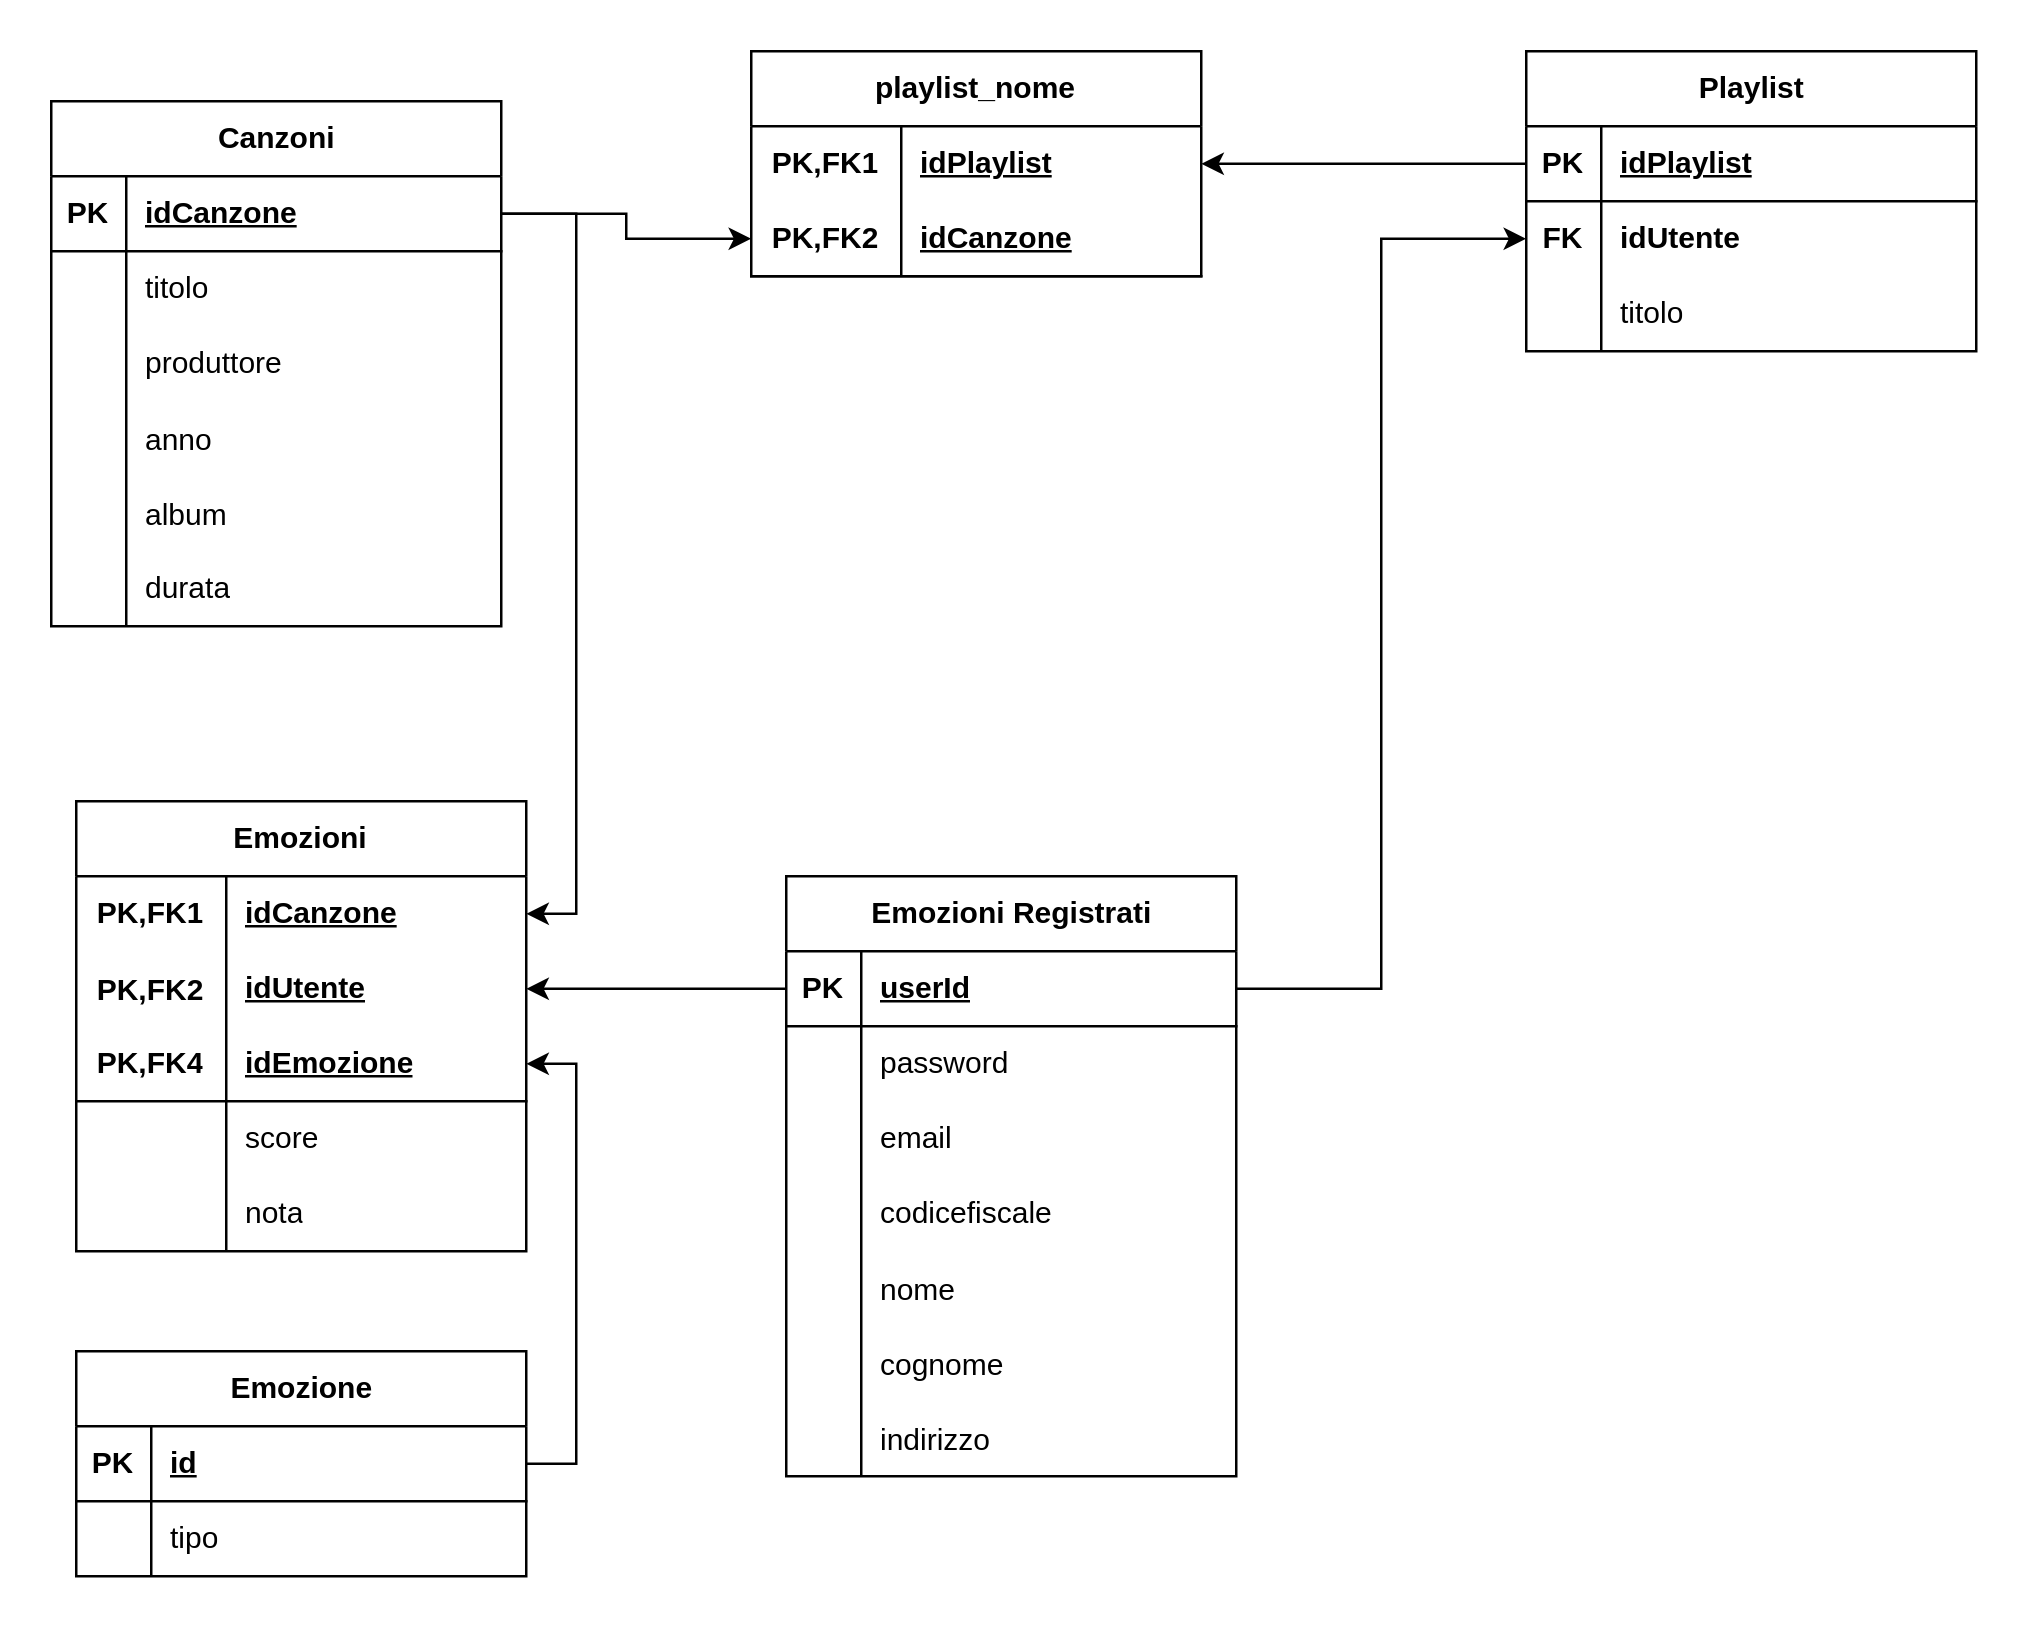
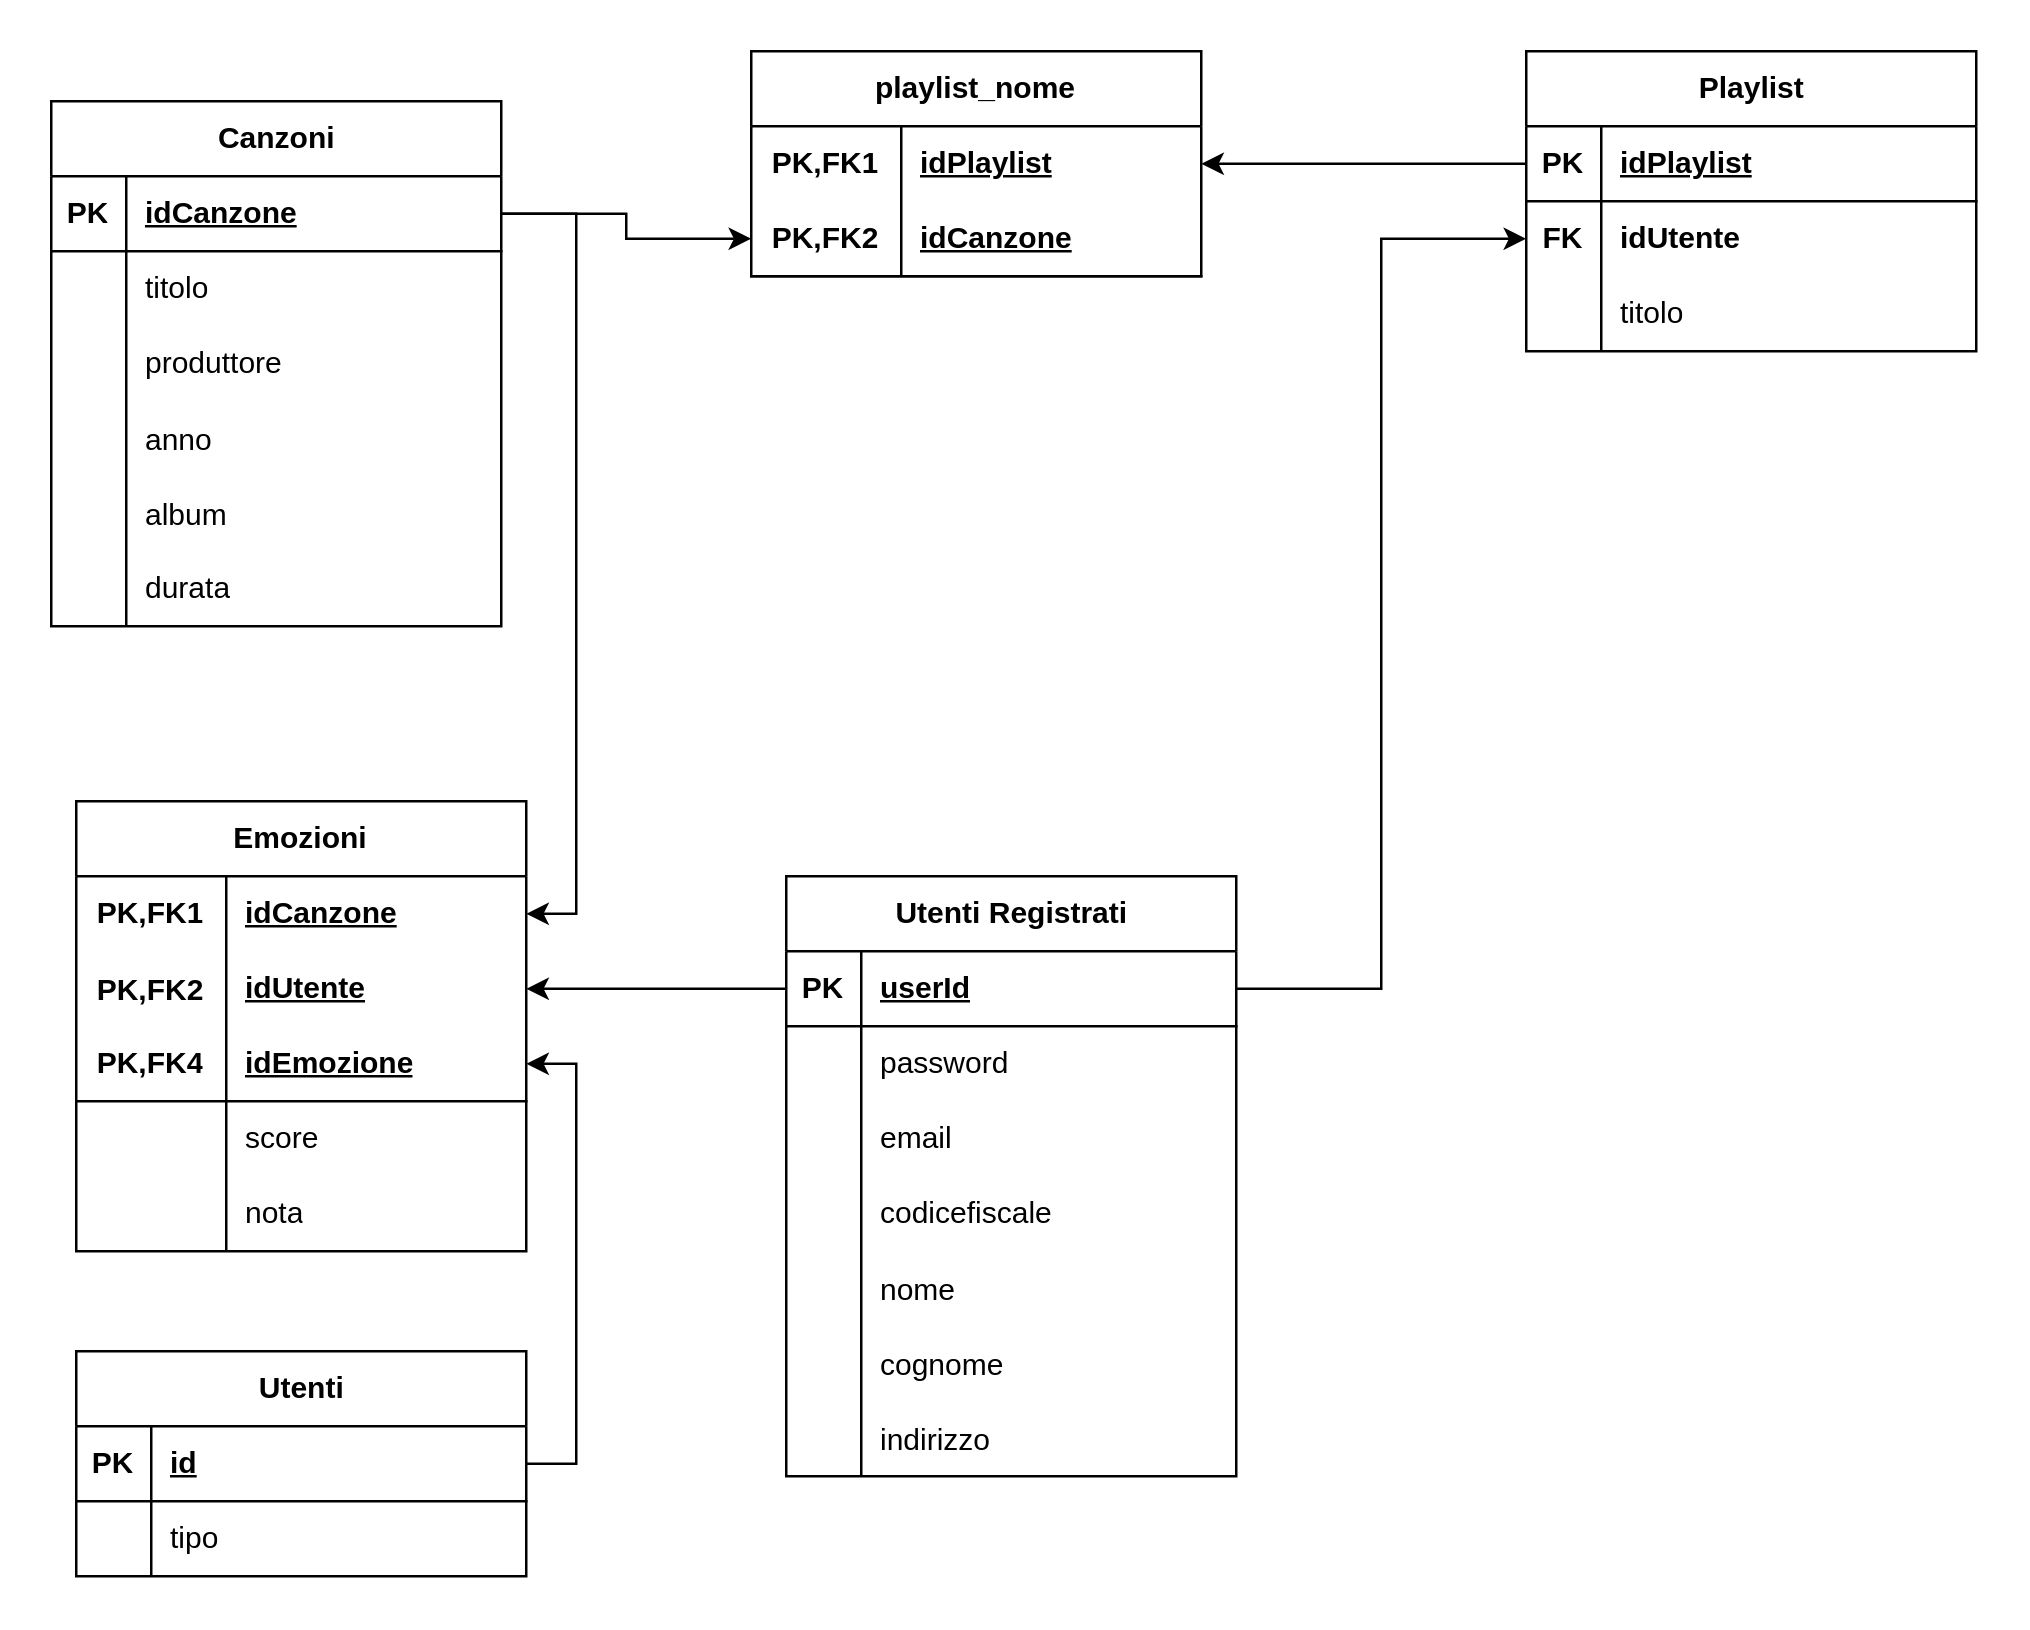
(1013, 914) -> (1013, 914)
(303, 1389) -> (303, 1389)
